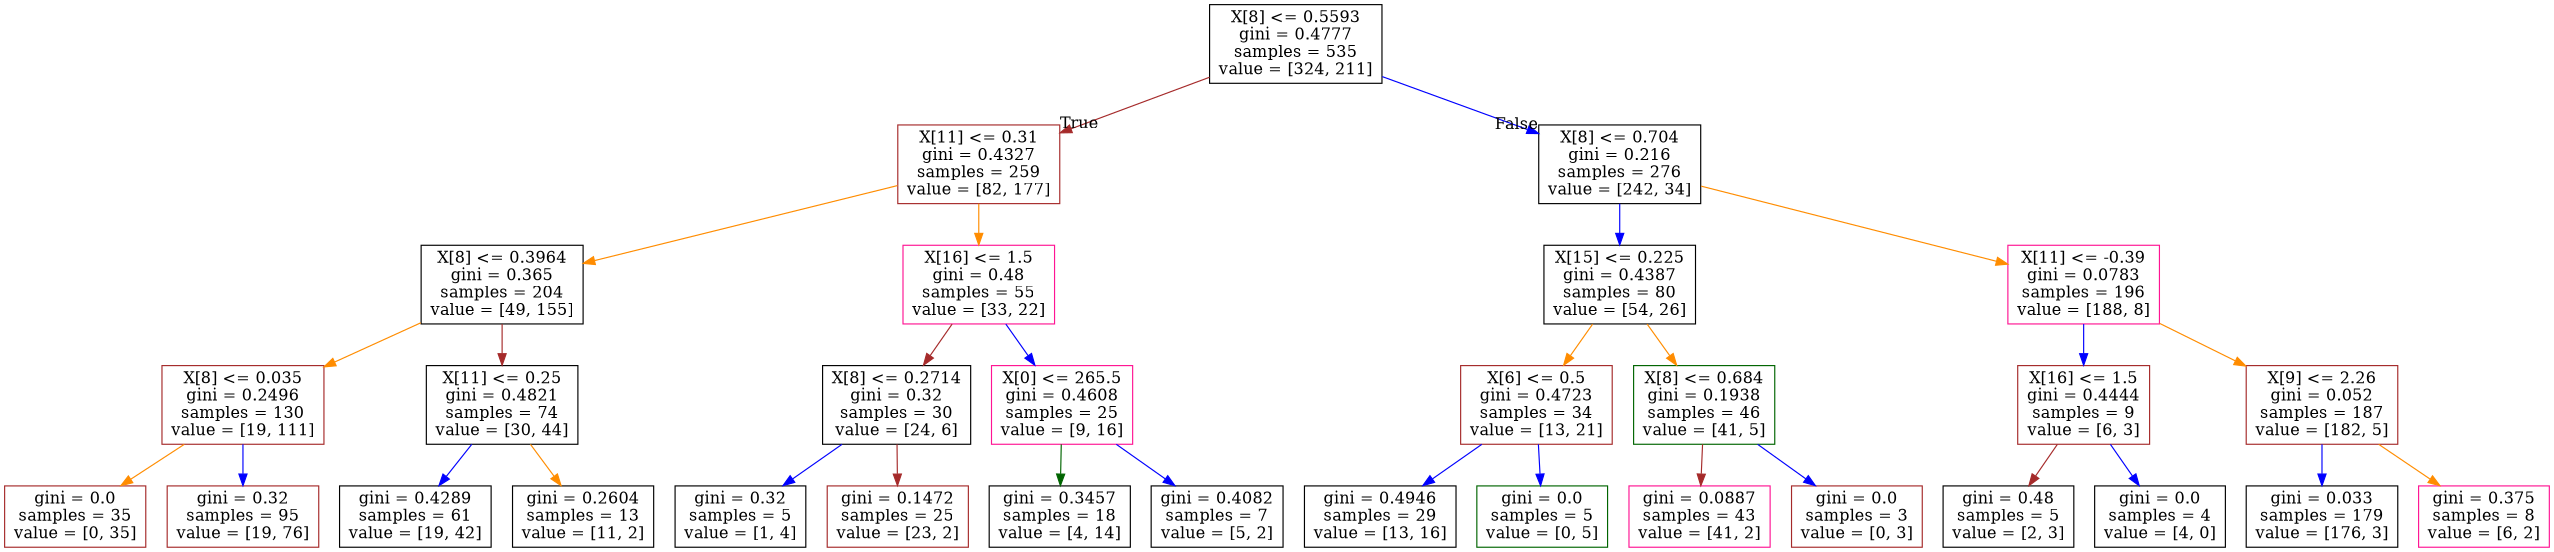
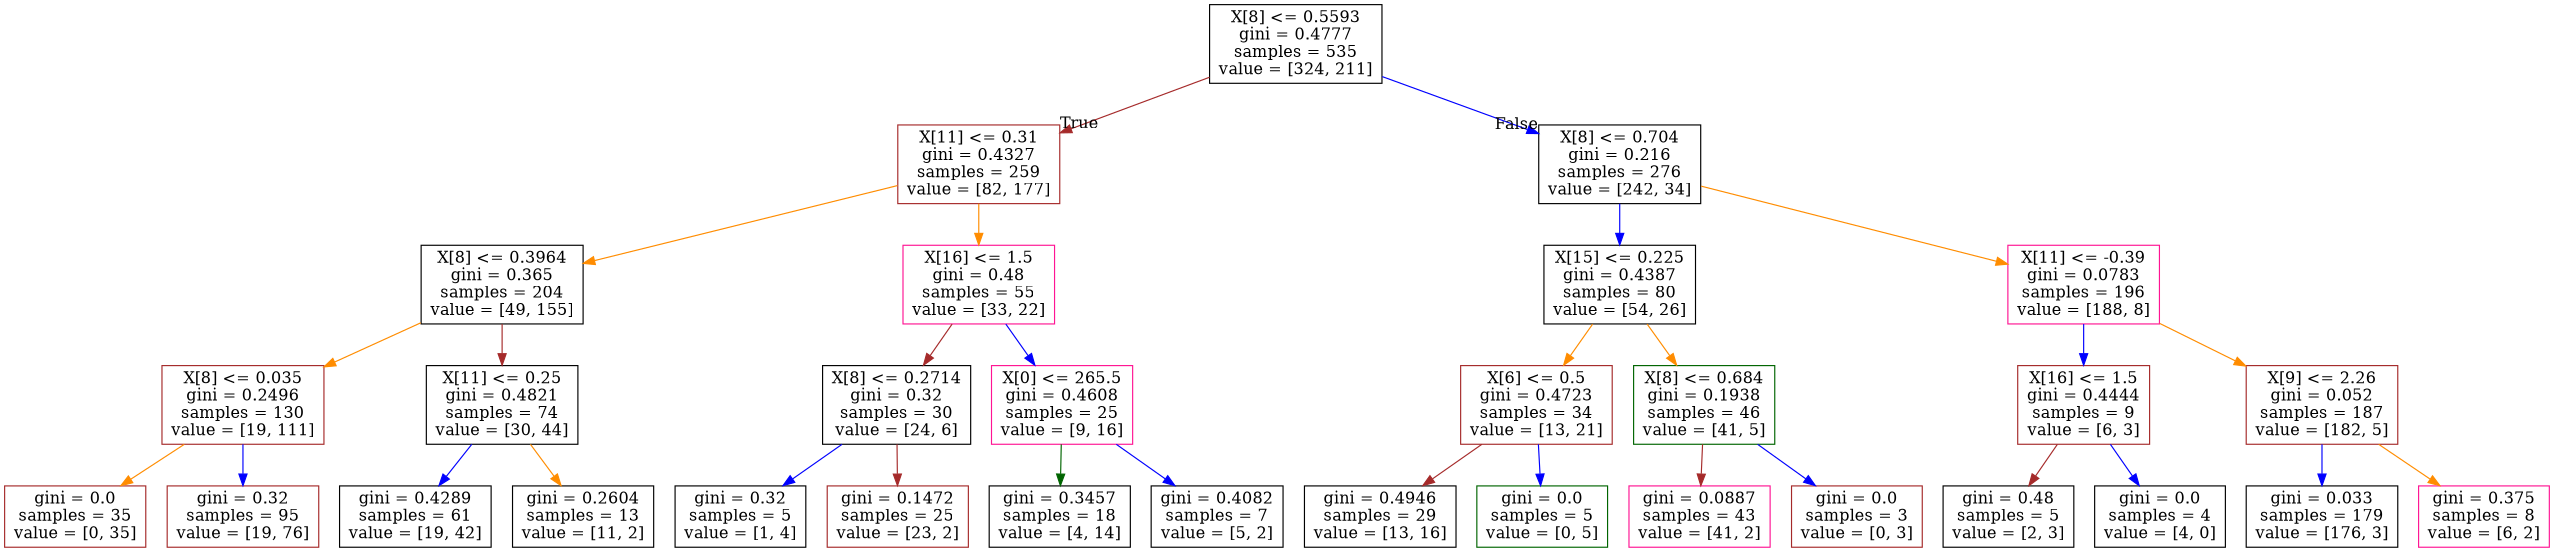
(1457, 462) -> (1457, 462)
